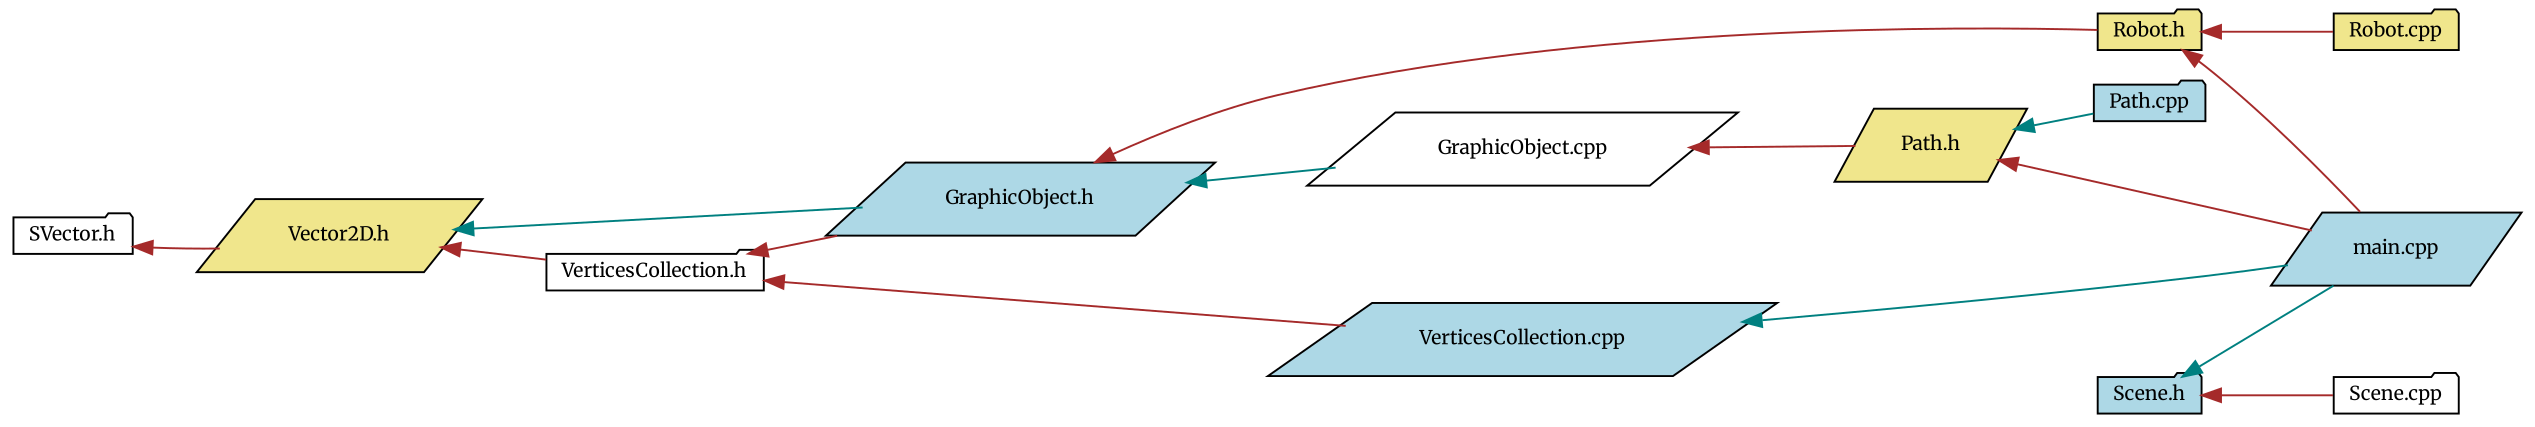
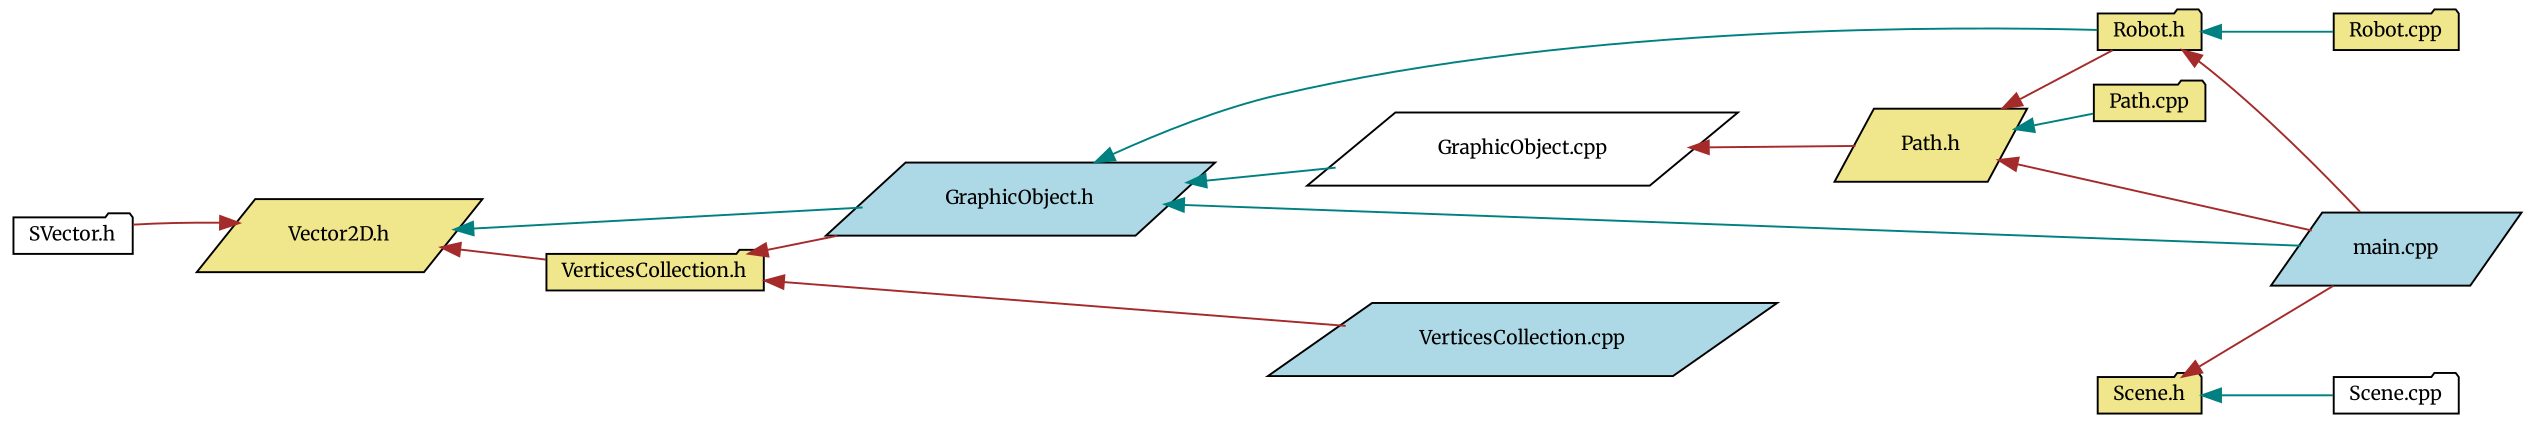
(2277, 32) -> (2277, 32)
(1598, 46) -> (1598, 46)
none -> (2066, 75)
(2150, 103) -> (2150, 103)
(186, 248) -> (177, 223)
(655, 272) -> (655, 272)
(2025, 296) -> (1743, 225)
(2266, 326) -> (2266, 326)
(2150, 395) -> (2150, 395)
(2277, 395) -> (2277, 395)
